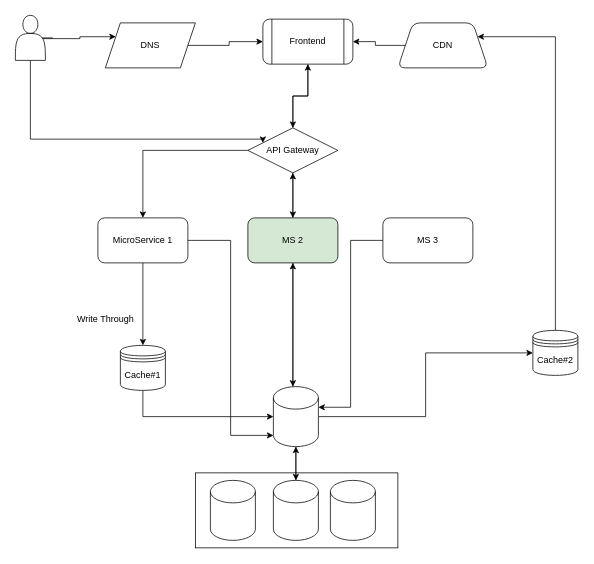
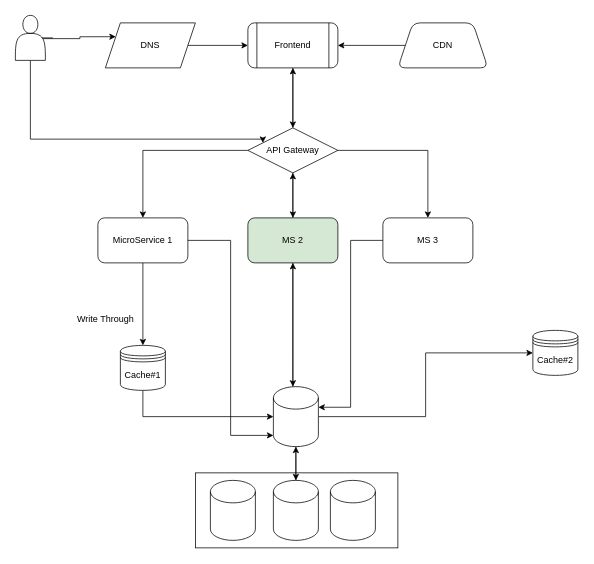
(308, 42) -> (293, 45)
(555, 147) -> none
none -> (384, 150)
